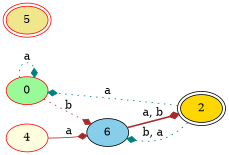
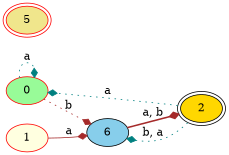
(27, 138) -> (27, 138)
